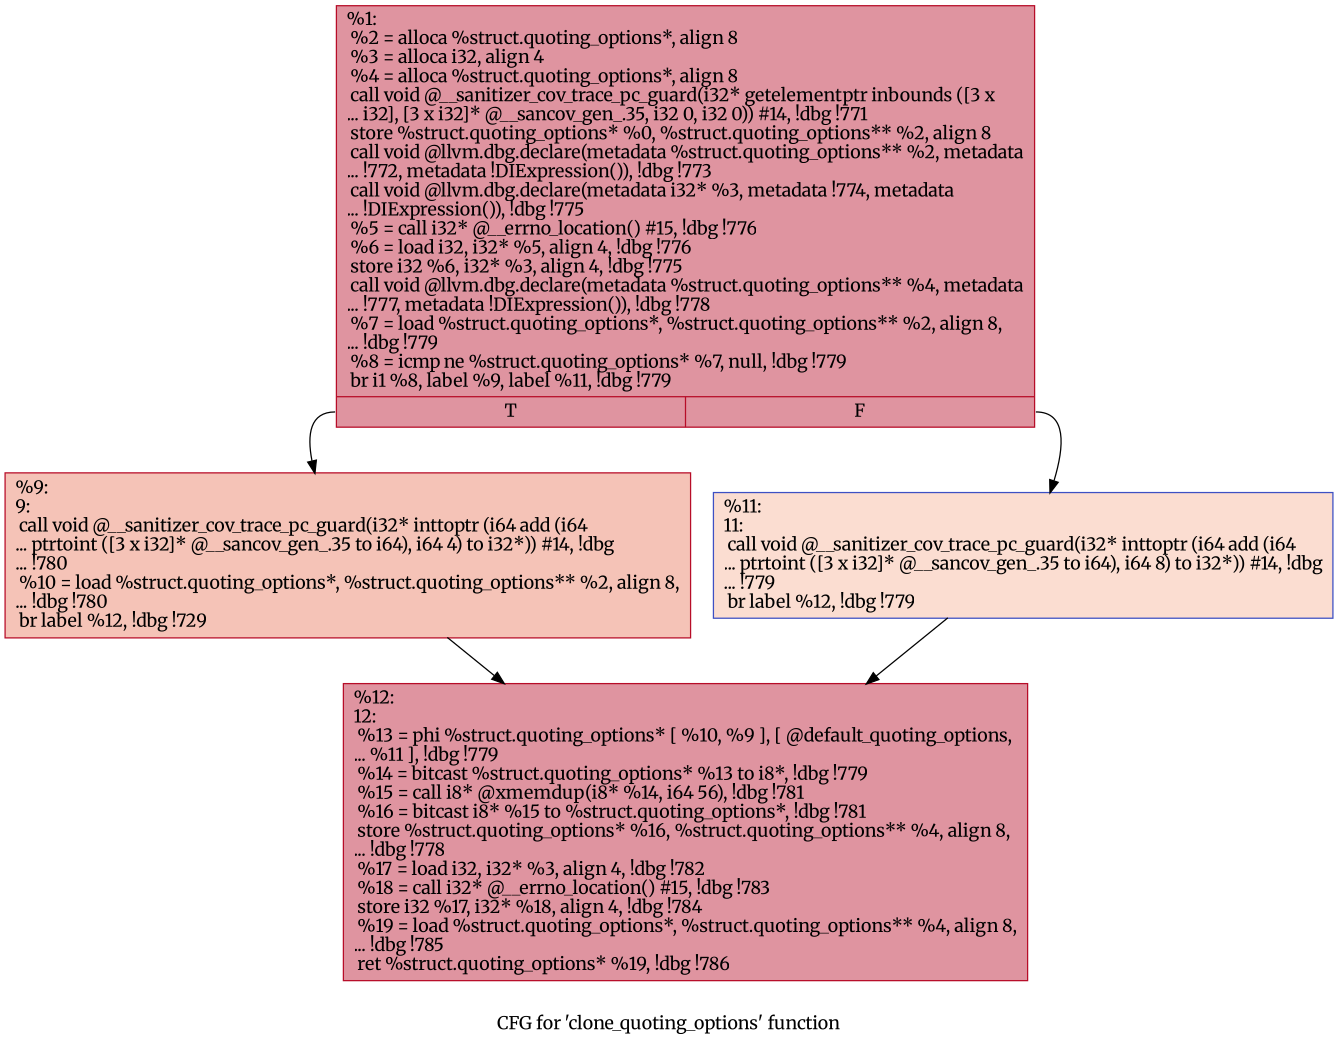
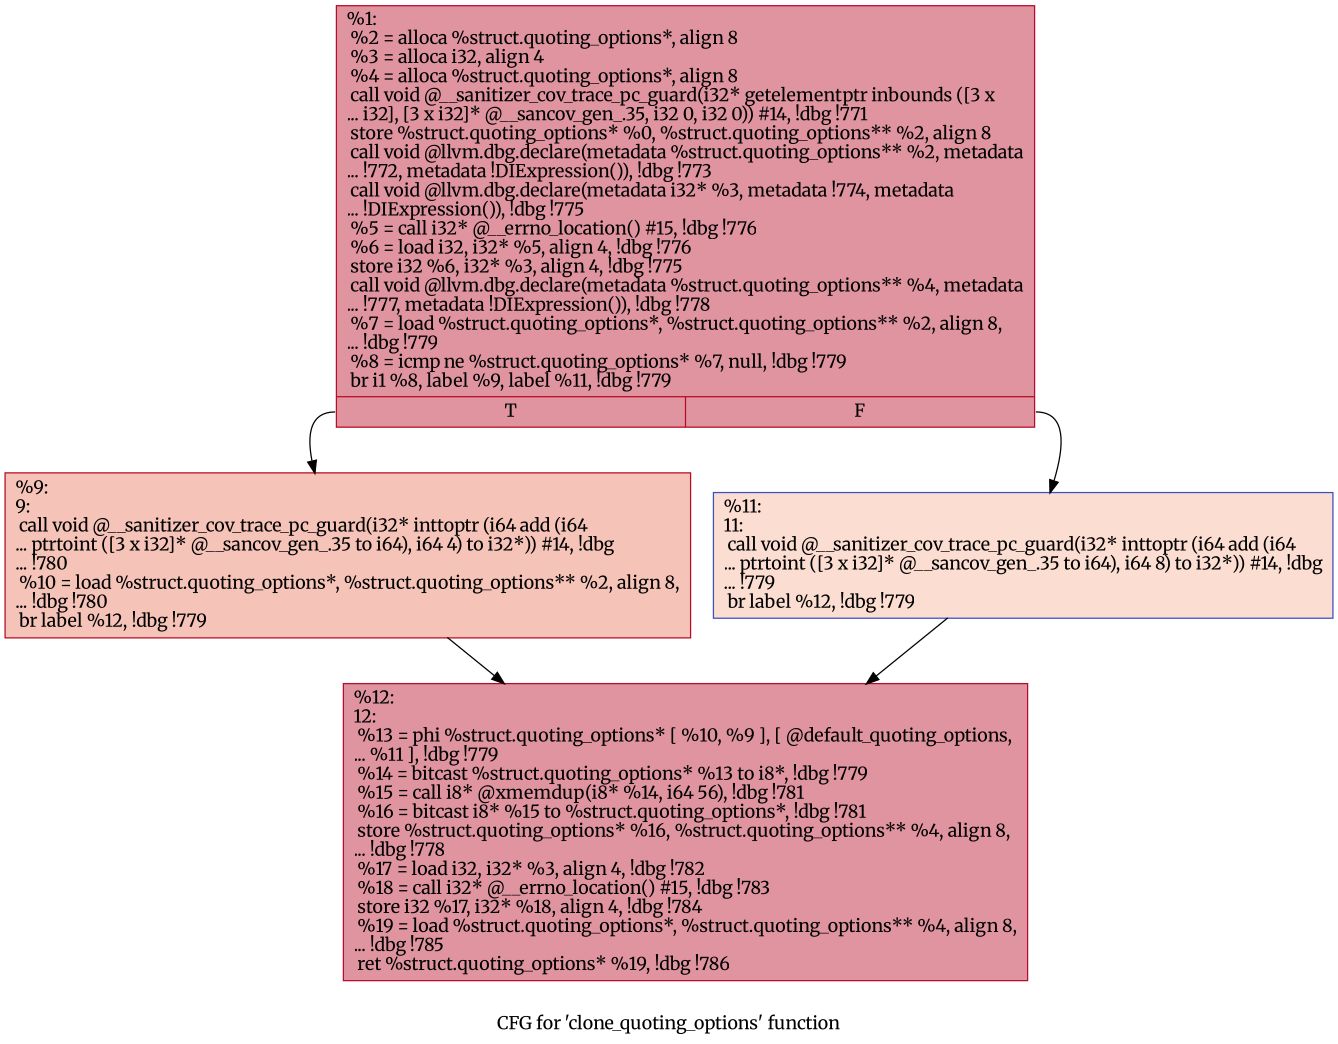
(111, 621) -> (111, 621)
